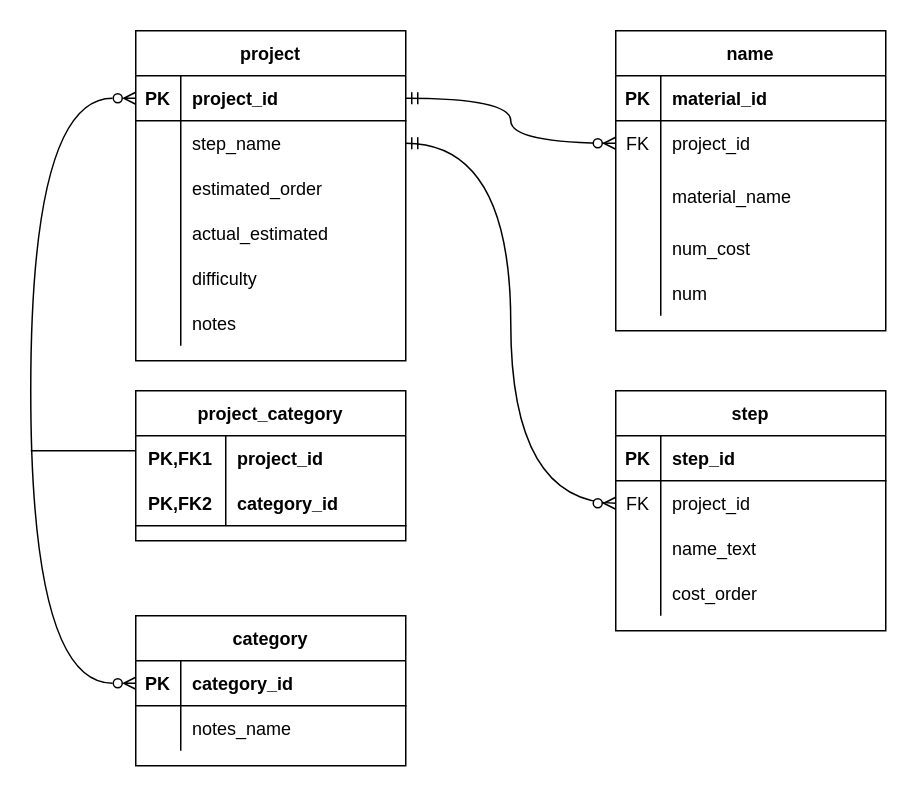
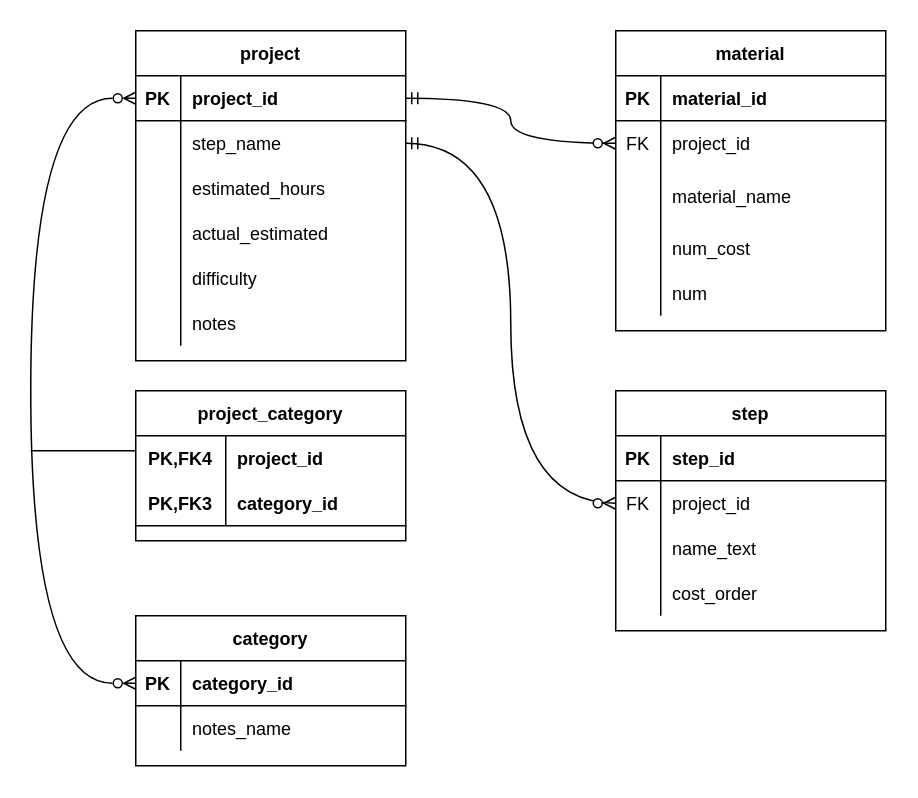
(750, 54) -> (750, 54)
(265, 189) -> (265, 189)
(180, 459) -> (180, 459)
(180, 504) -> (180, 504)
